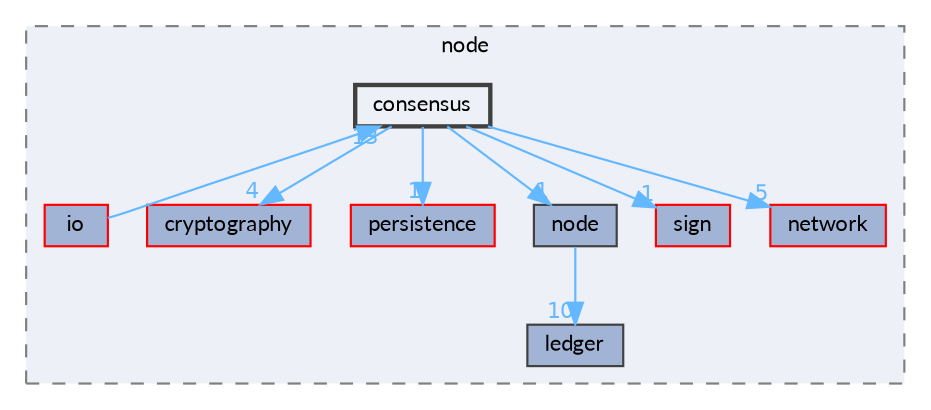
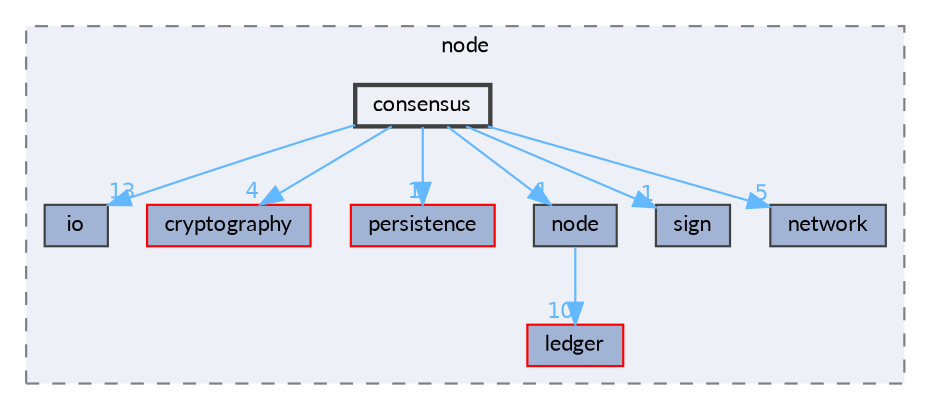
(234, 176) -> (242, 161)
(76, 226) -> (76, 226)
(693, 226) -> (693, 226)
(828, 226) -> (828, 226)
(575, 345) -> (575, 345)
